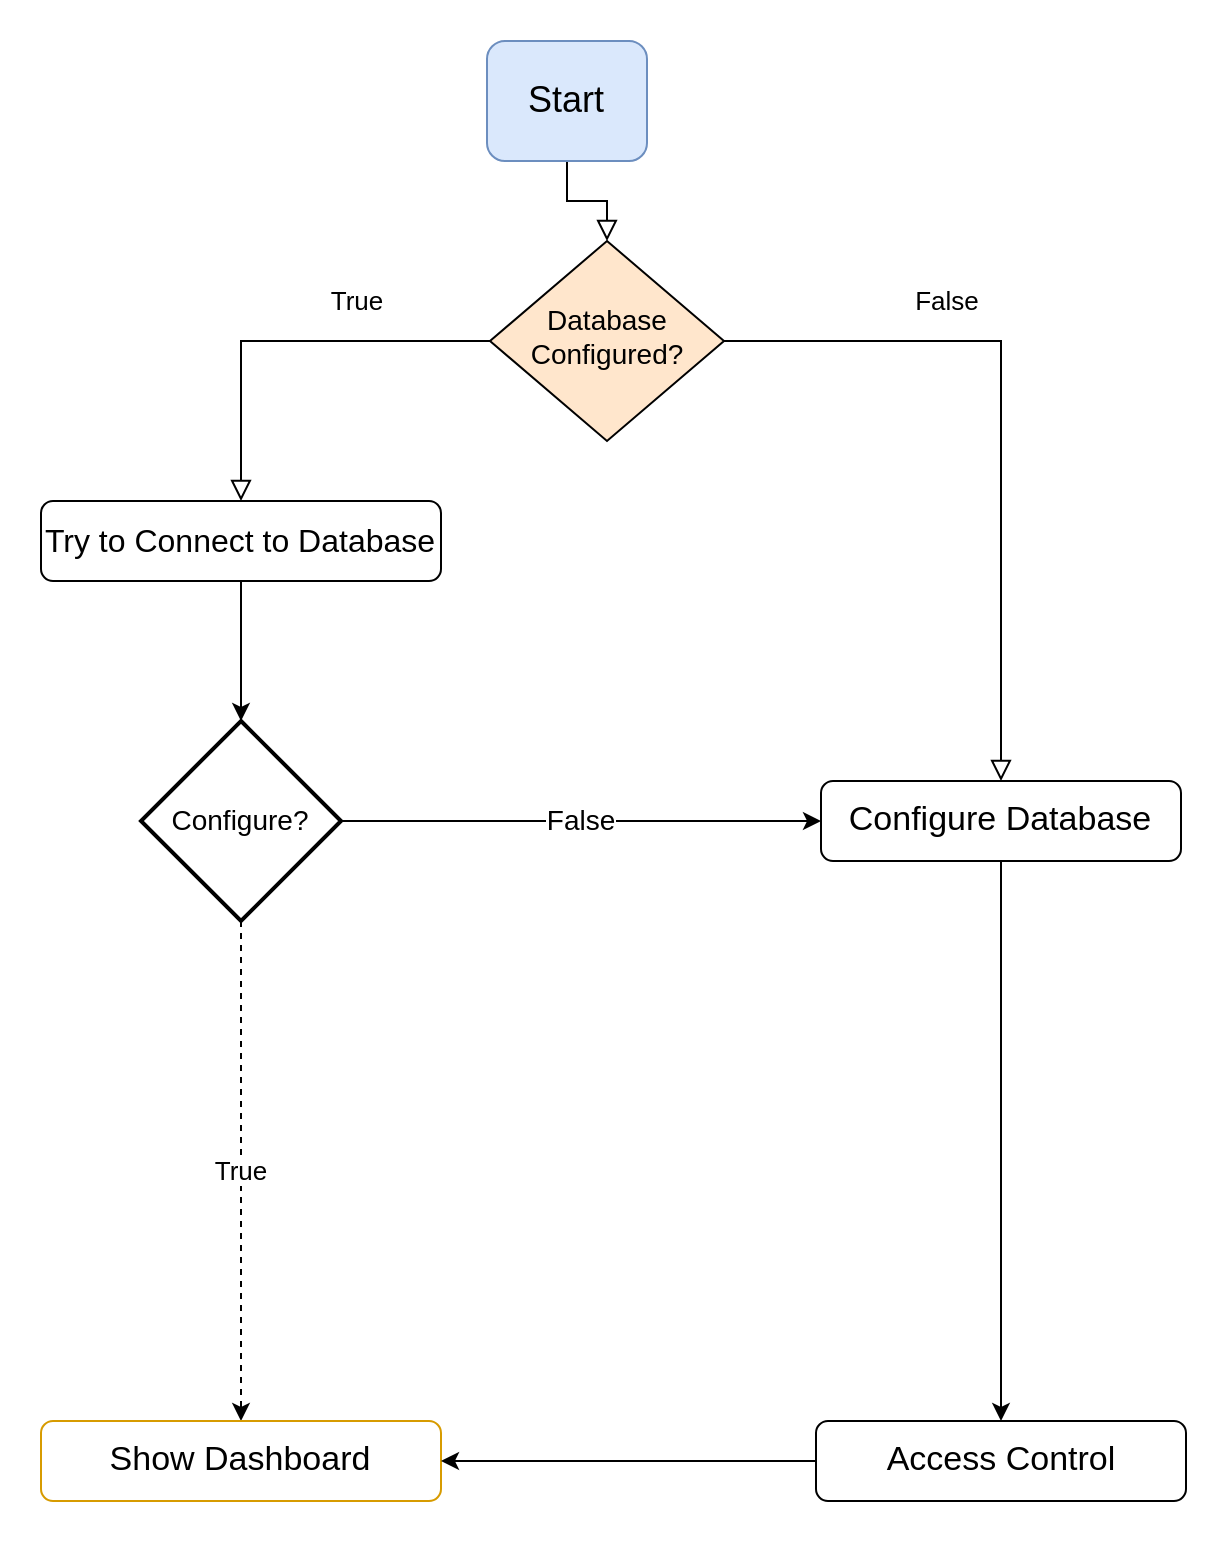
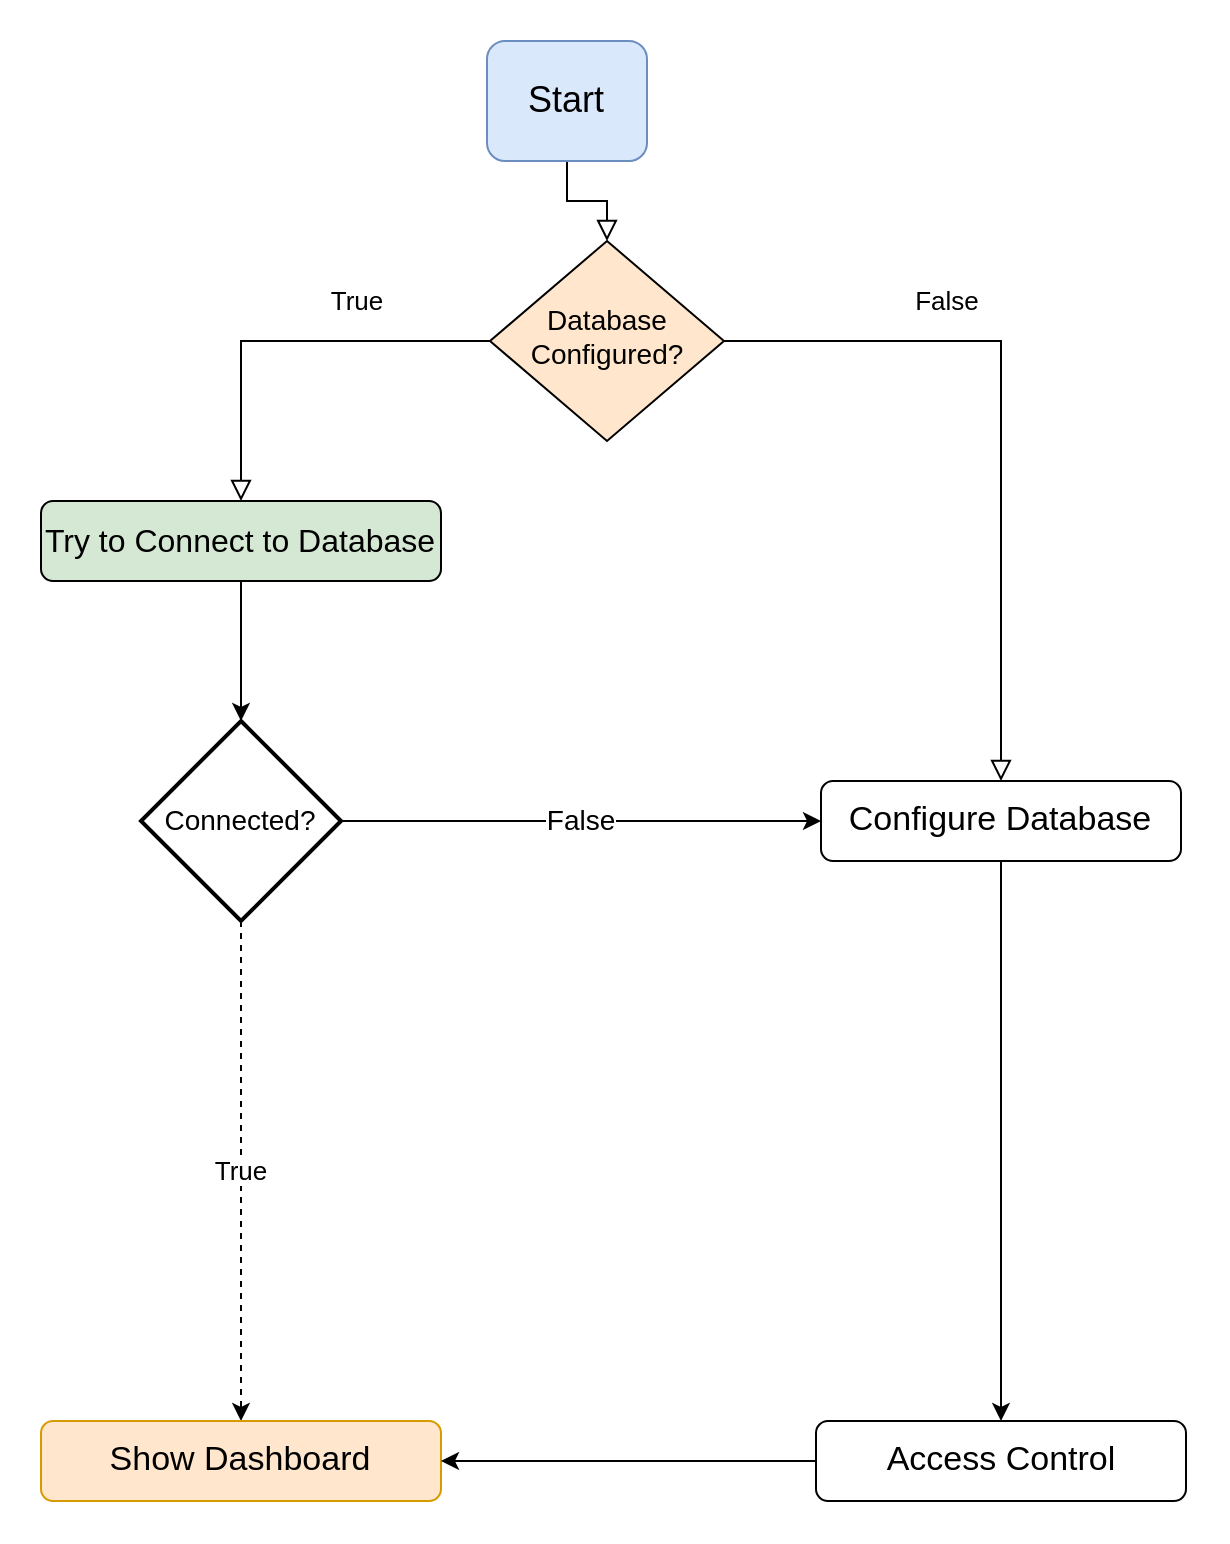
(241, 541) -> (241, 541)
(241, 821) -> (241, 821)
(241, 1461) -> (241, 1461)
